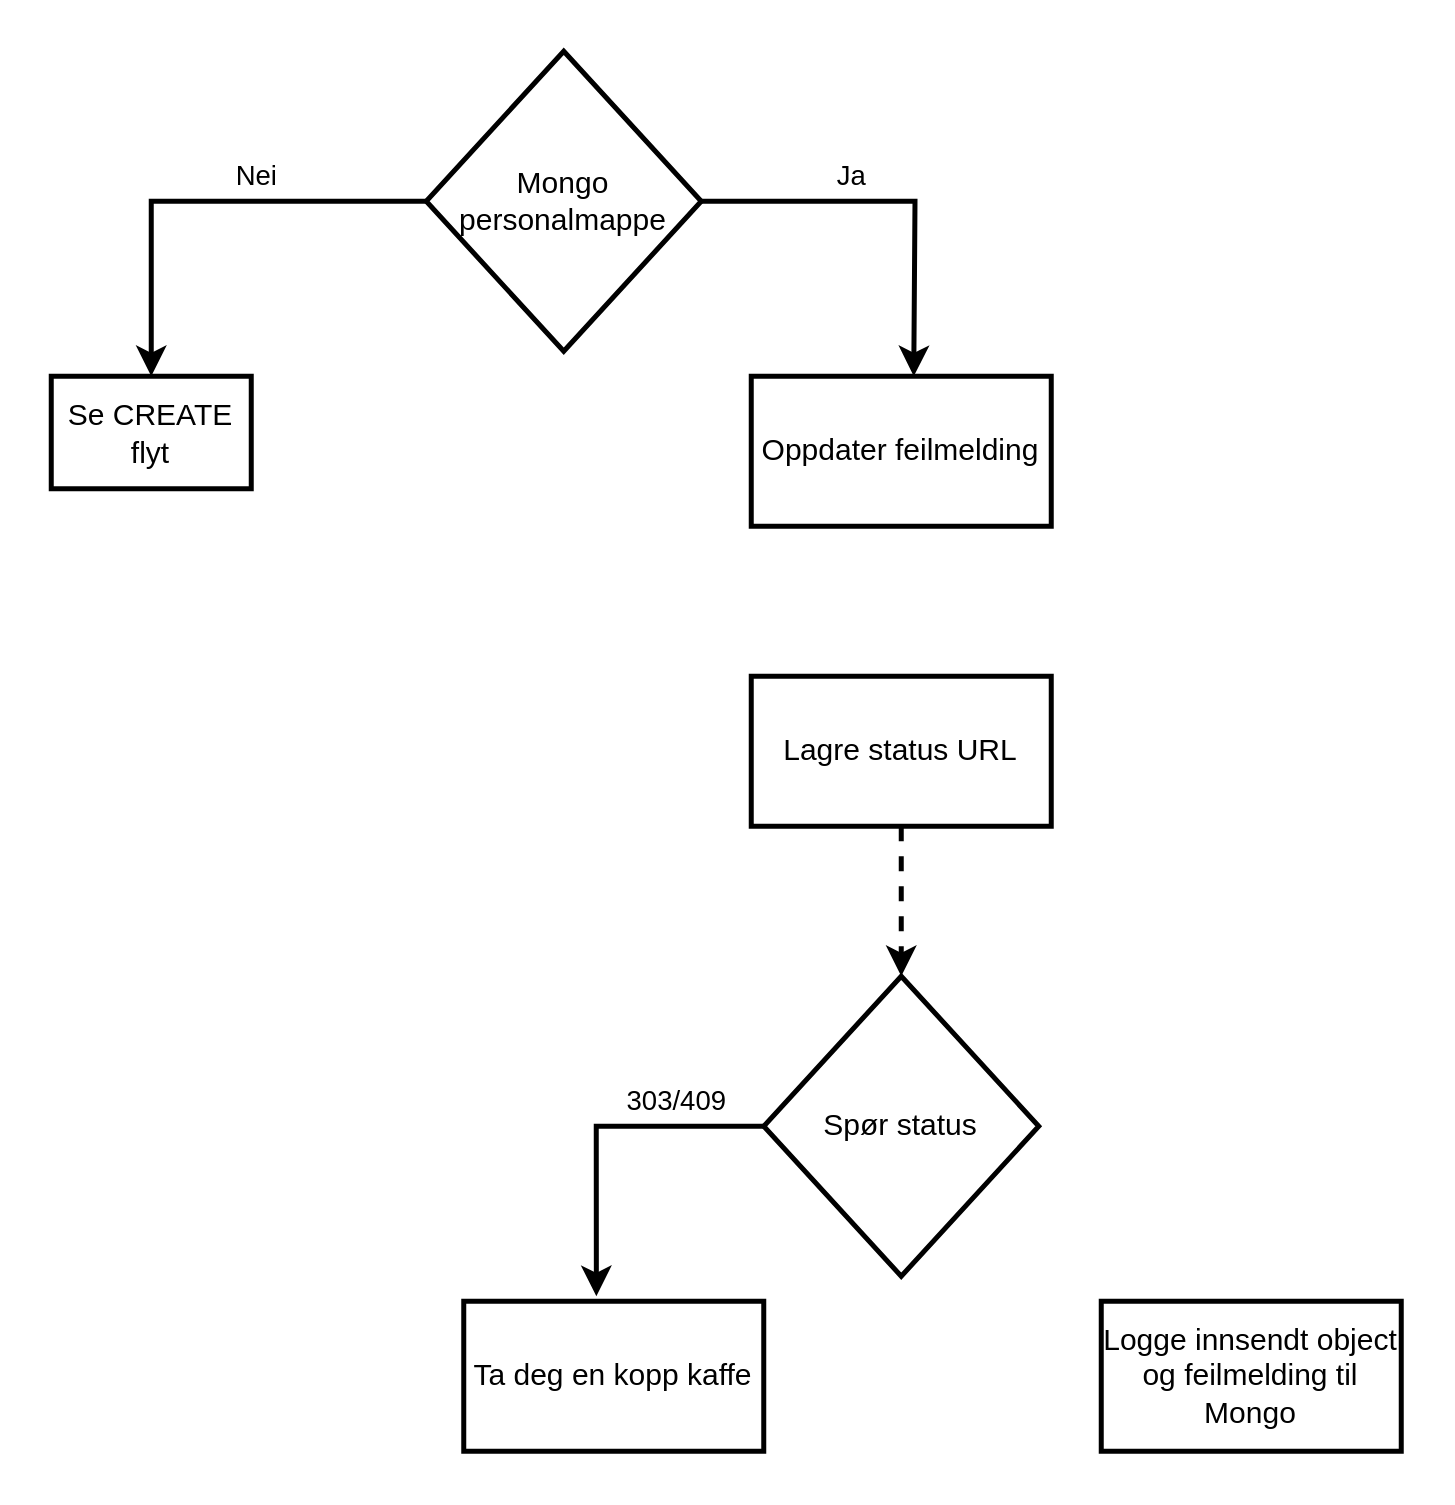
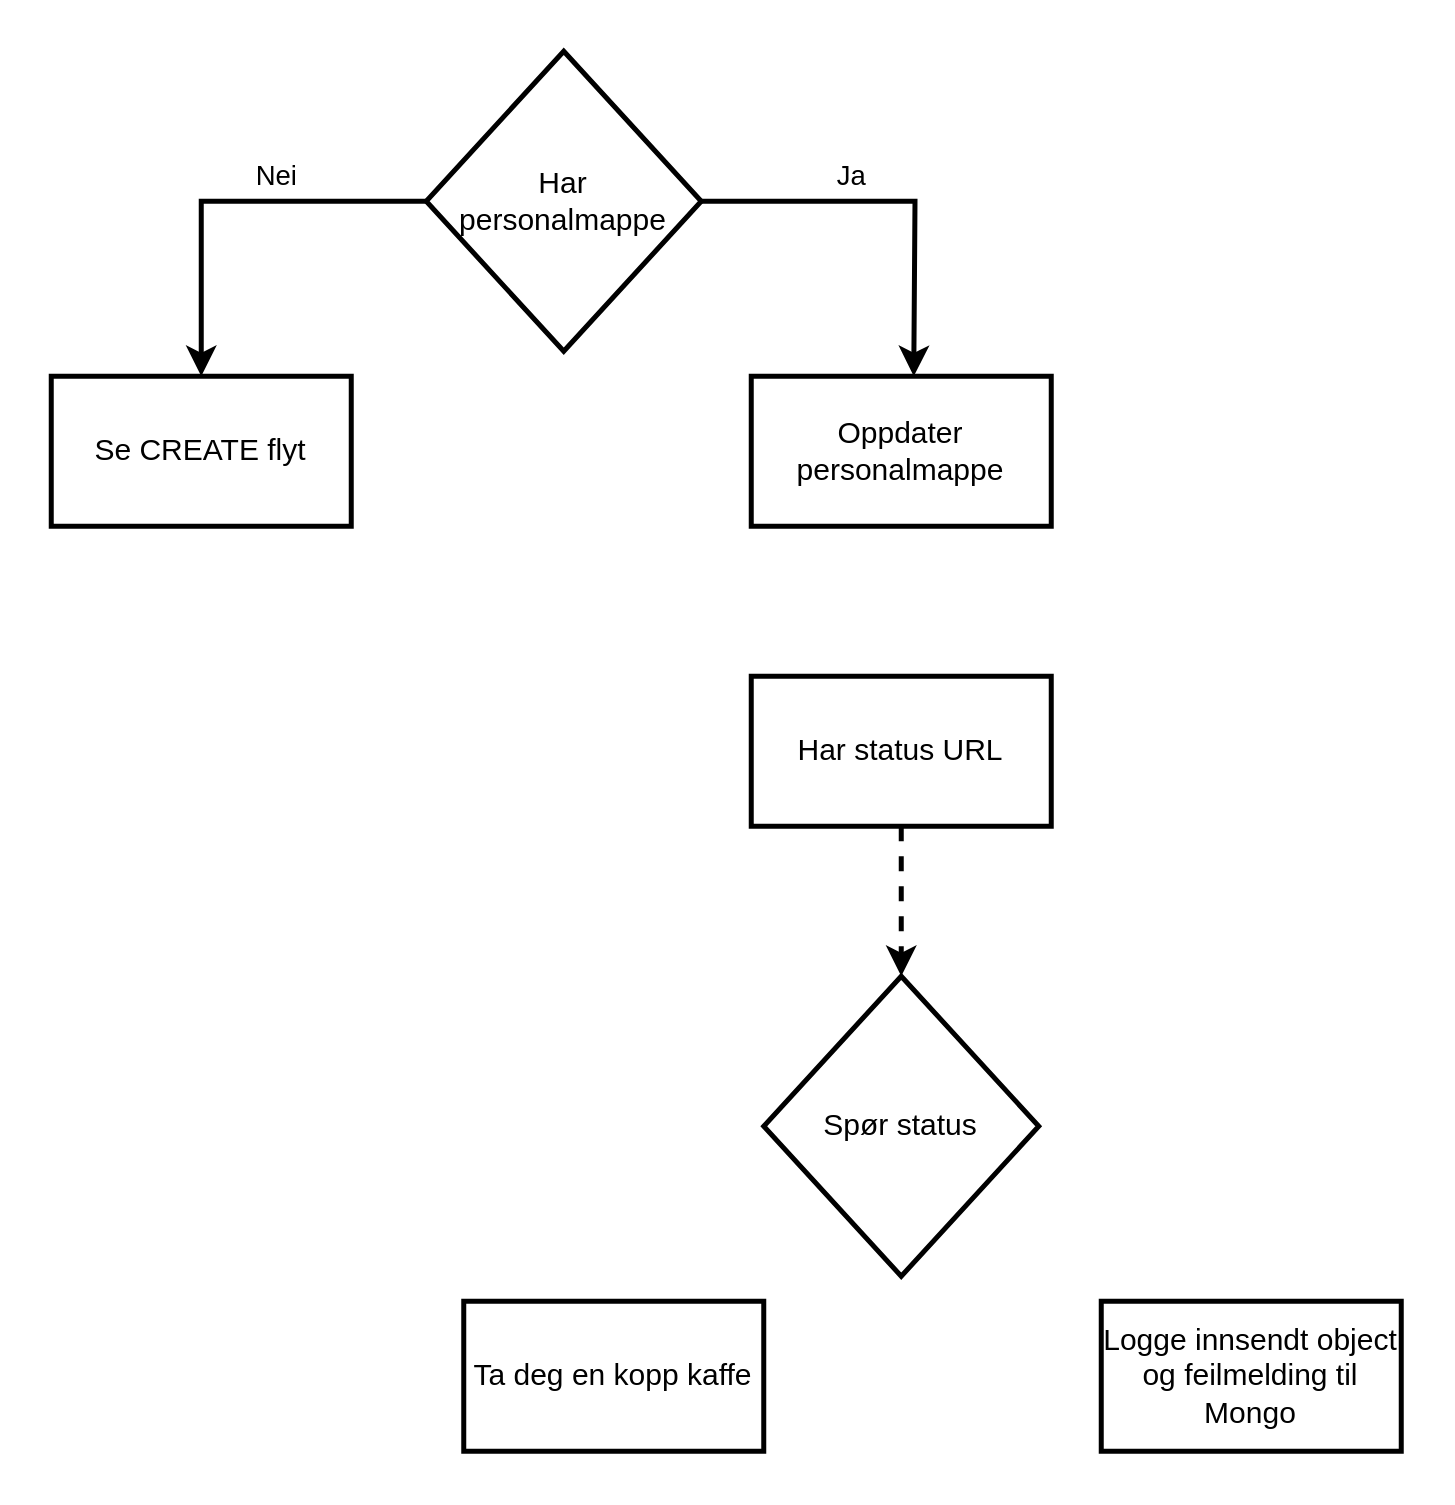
(564, 201) -> (564, 201)
(151, 433) -> (201, 451)
(901, 451) -> (901, 451)
(901, 751) -> (901, 751)
(604, 1126) -> none
